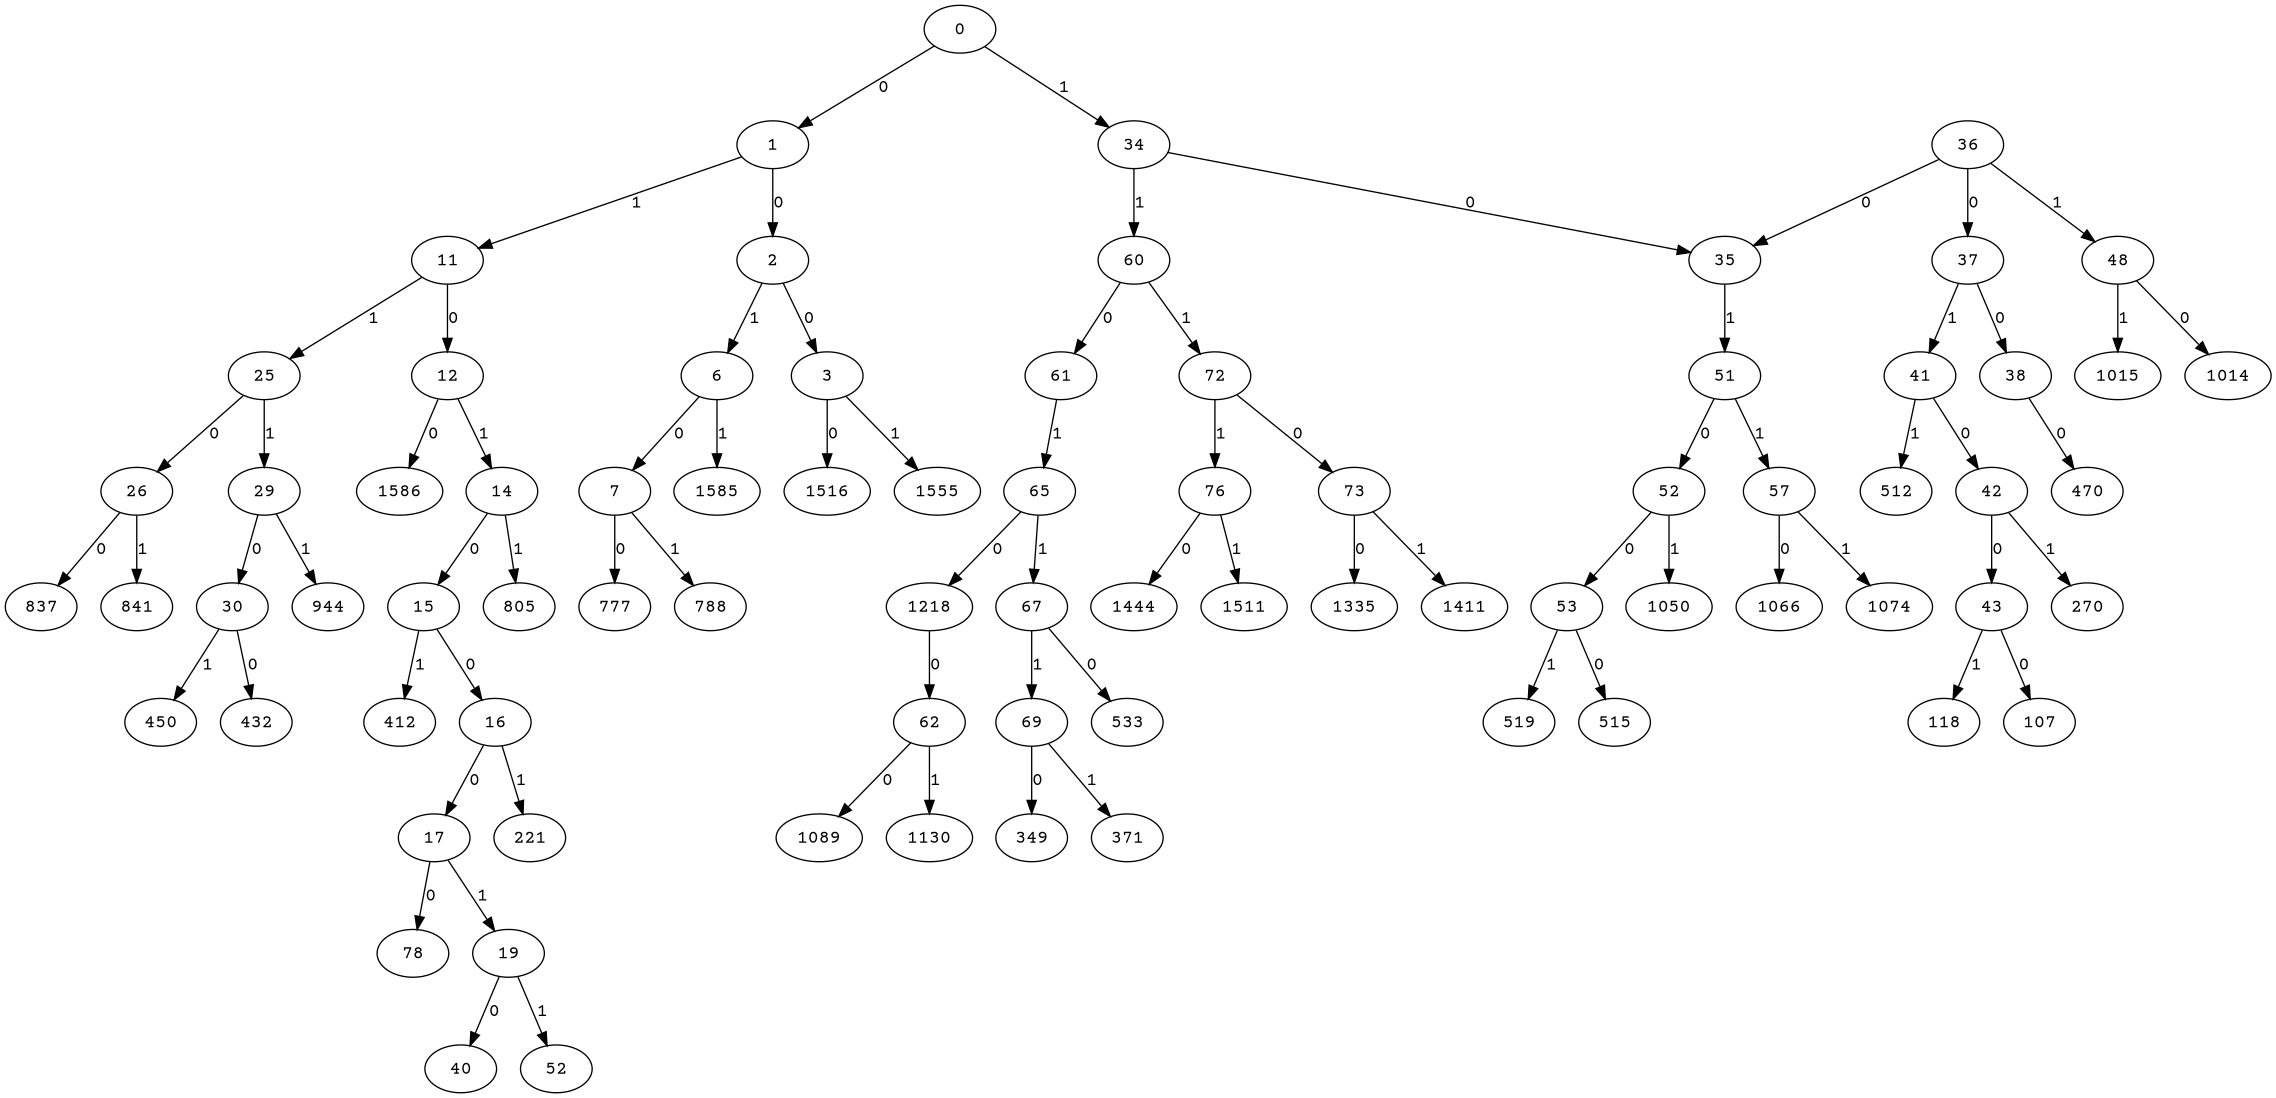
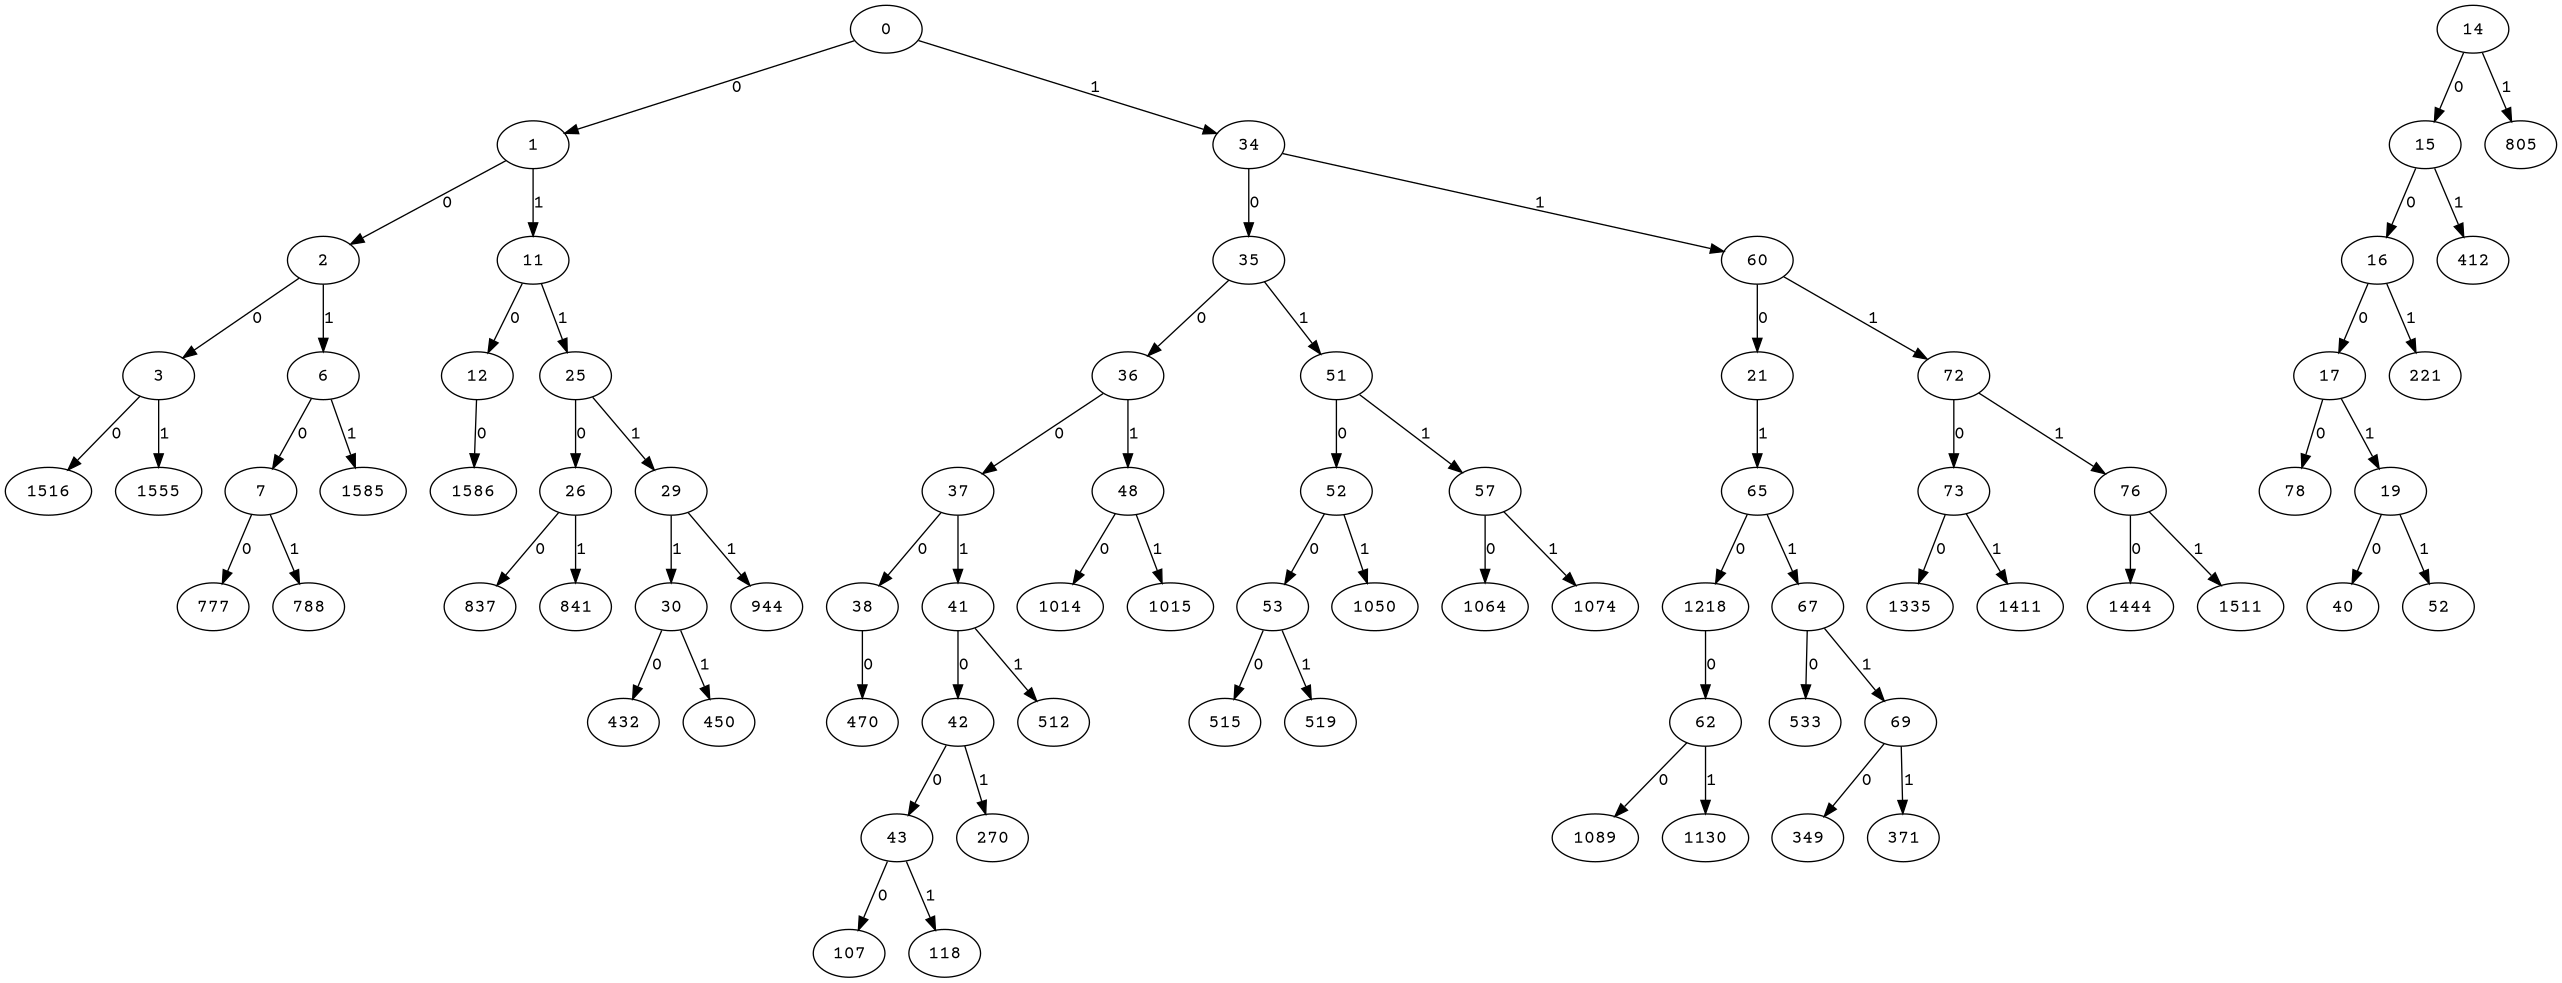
(1852, 200) -> (1193, 313)
(1061, 376) -> (1757, 376)
(472, 428) -> none
(257, 549) -> (677, 549)
(1779, 607) -> (1485, 607)
